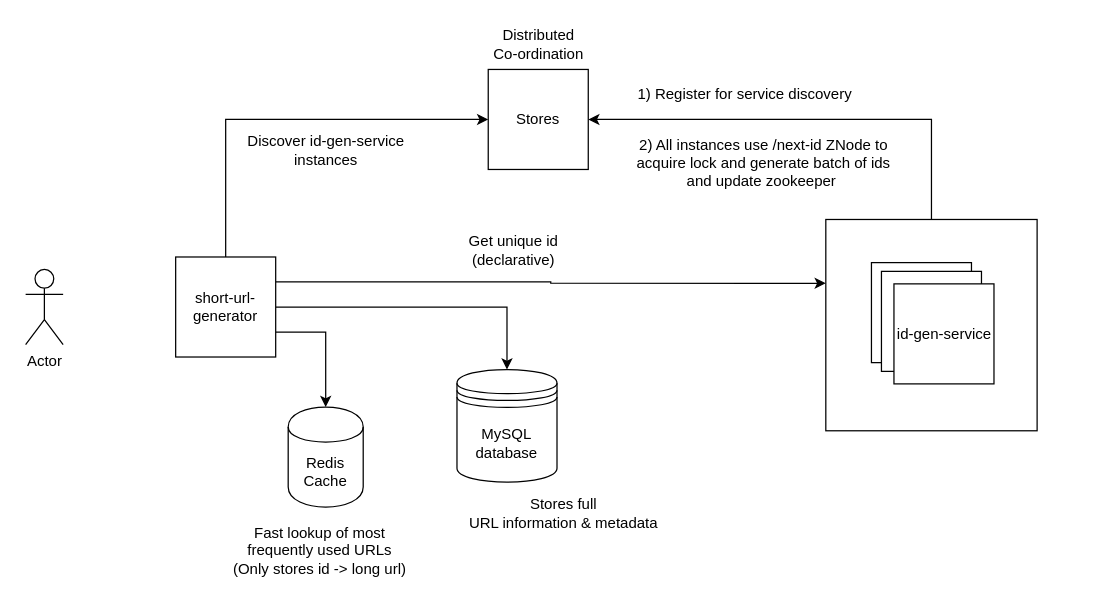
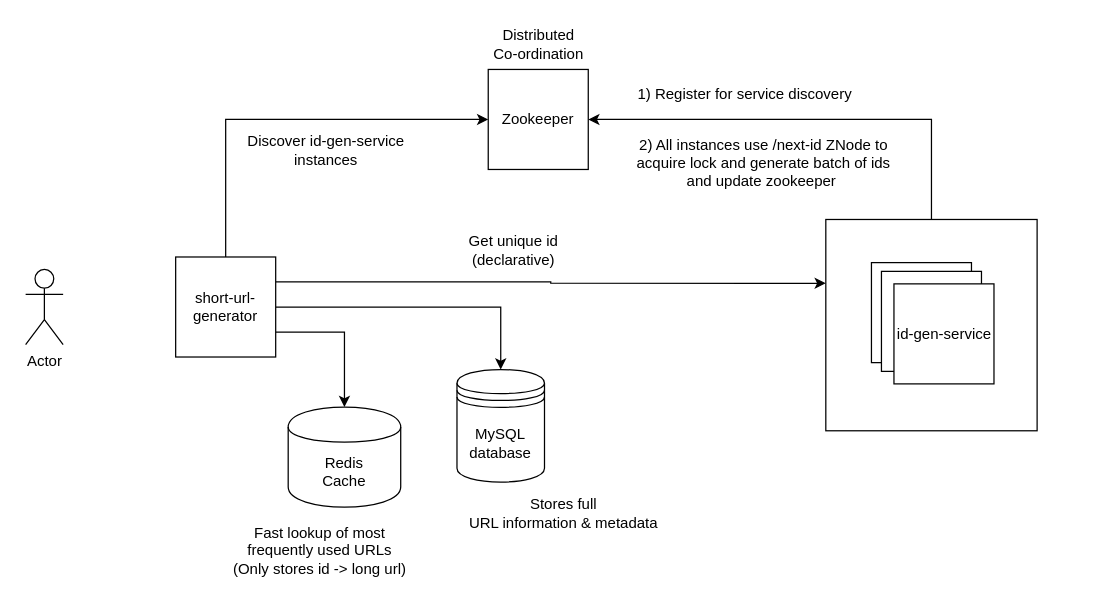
(538, 119) -> (538, 119)
(507, 426) -> (501, 426)
(326, 457) -> (344, 457)
